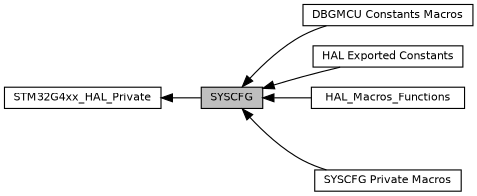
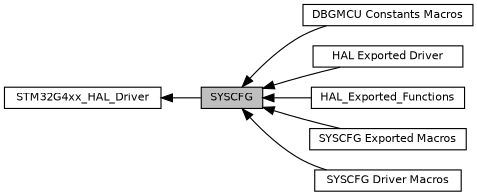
(388, 56) -> (388, 56)
(83, 98) -> (83, 98)
(388, 98) -> (388, 98)
none -> (388, 139)
(388, 181) -> (388, 181)
